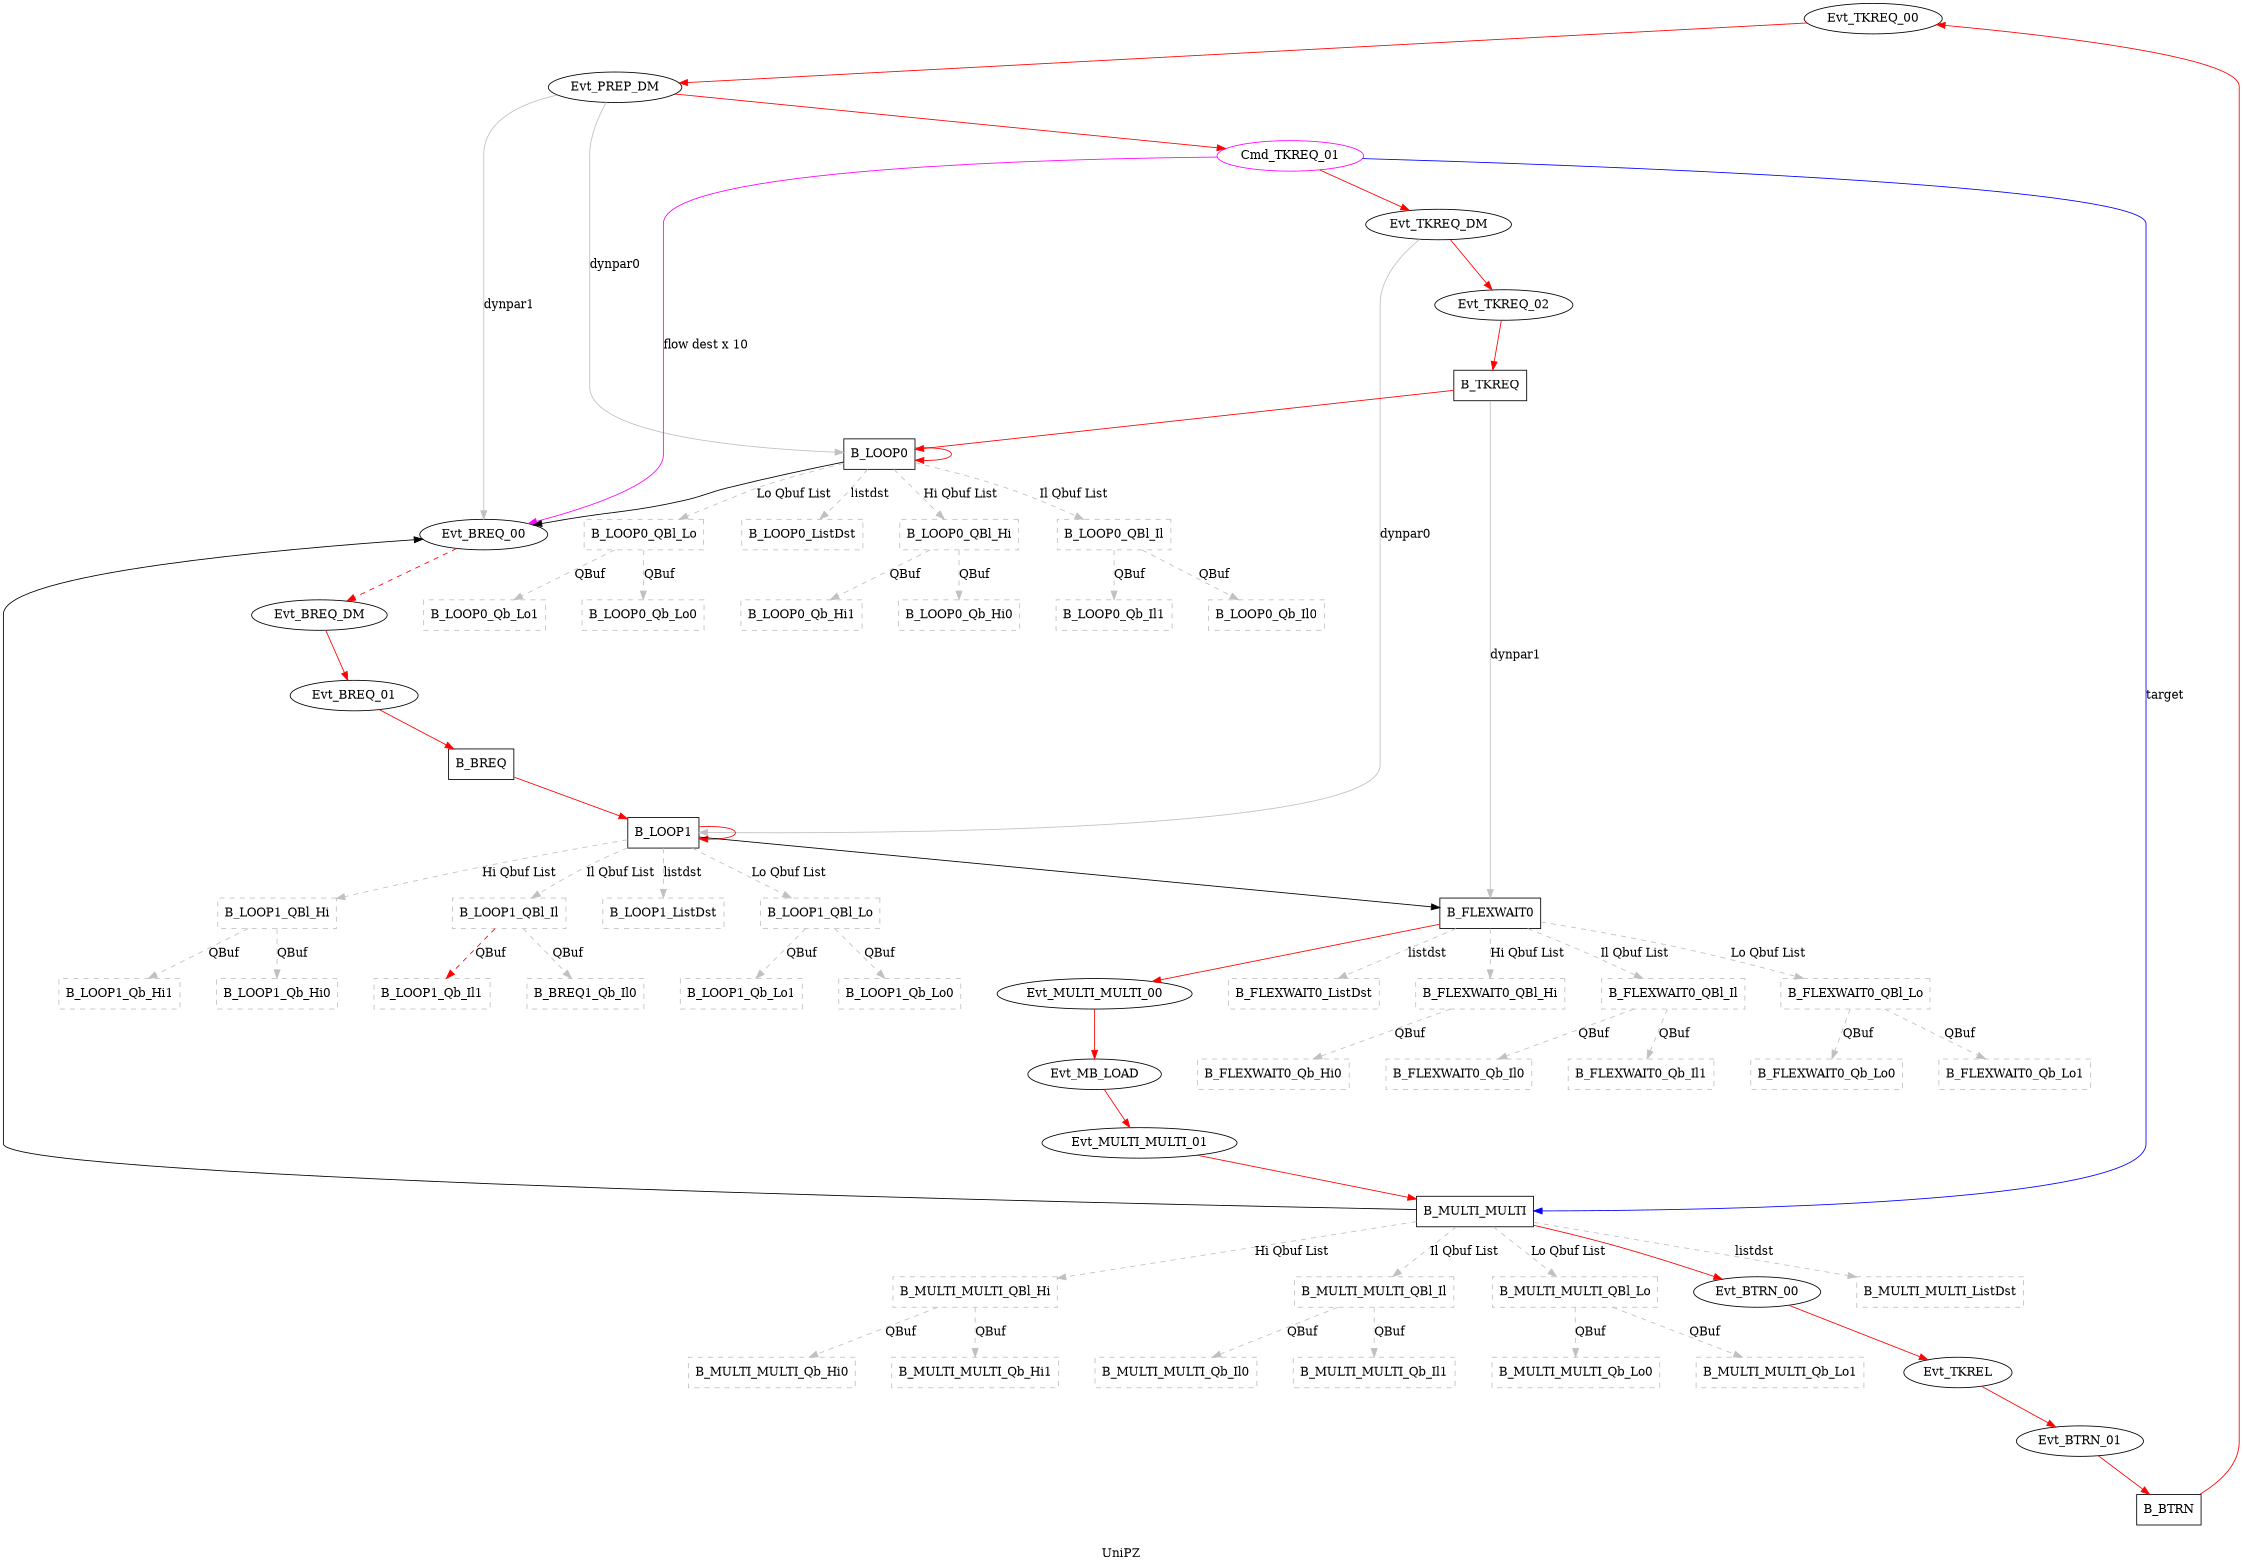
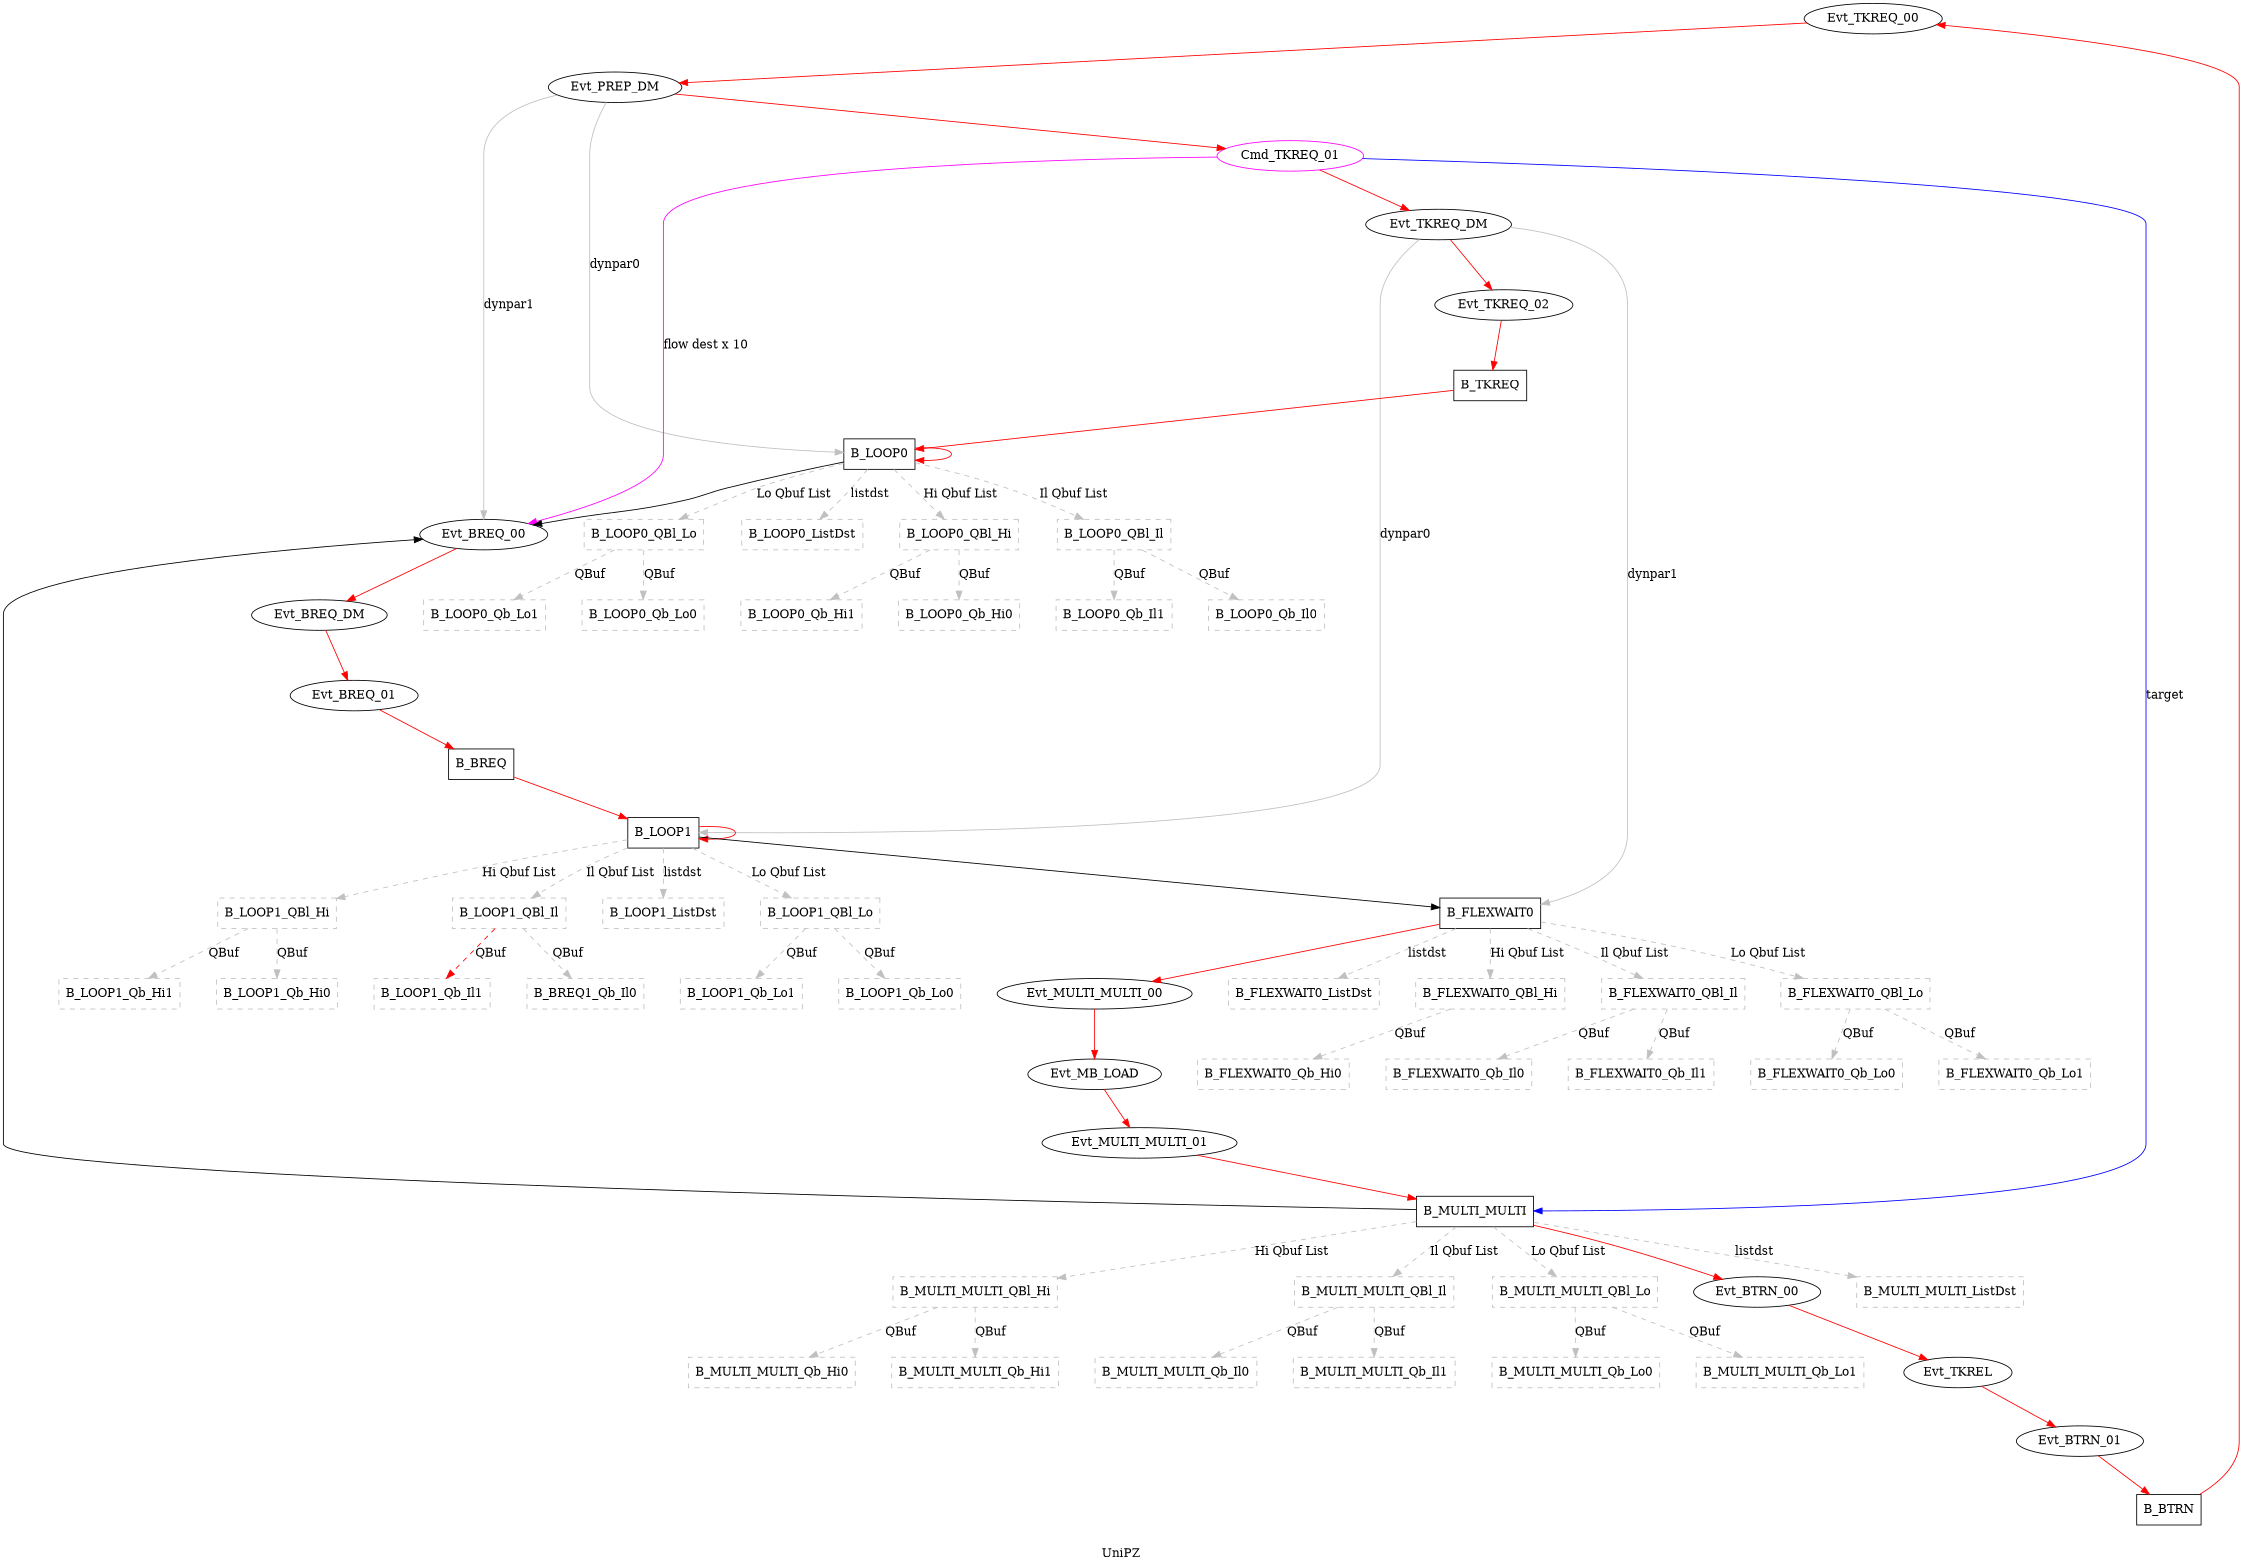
(406, 573) -> (406, 573)
(1490, 645) -> (1628, 548)
